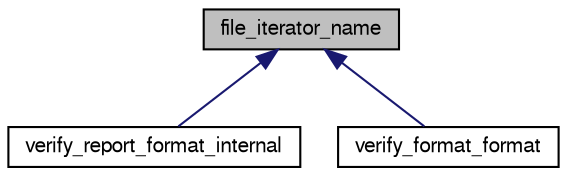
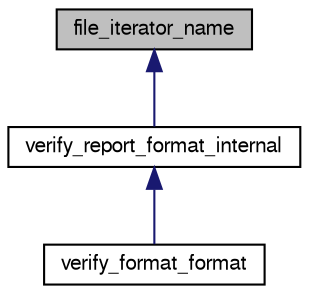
(383, 95) -> (154, 217)
